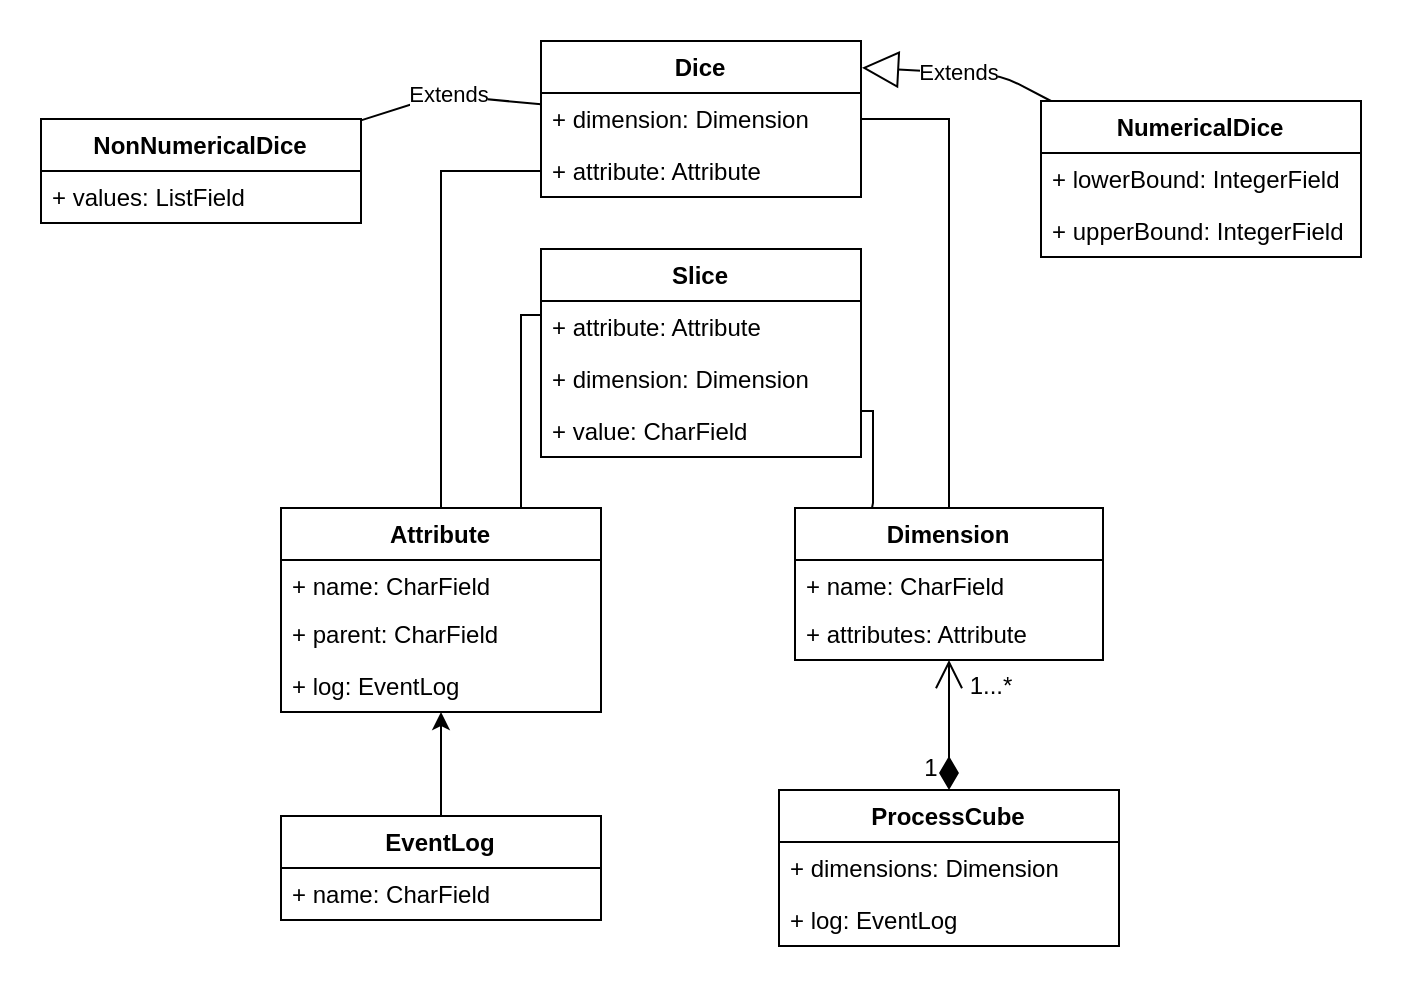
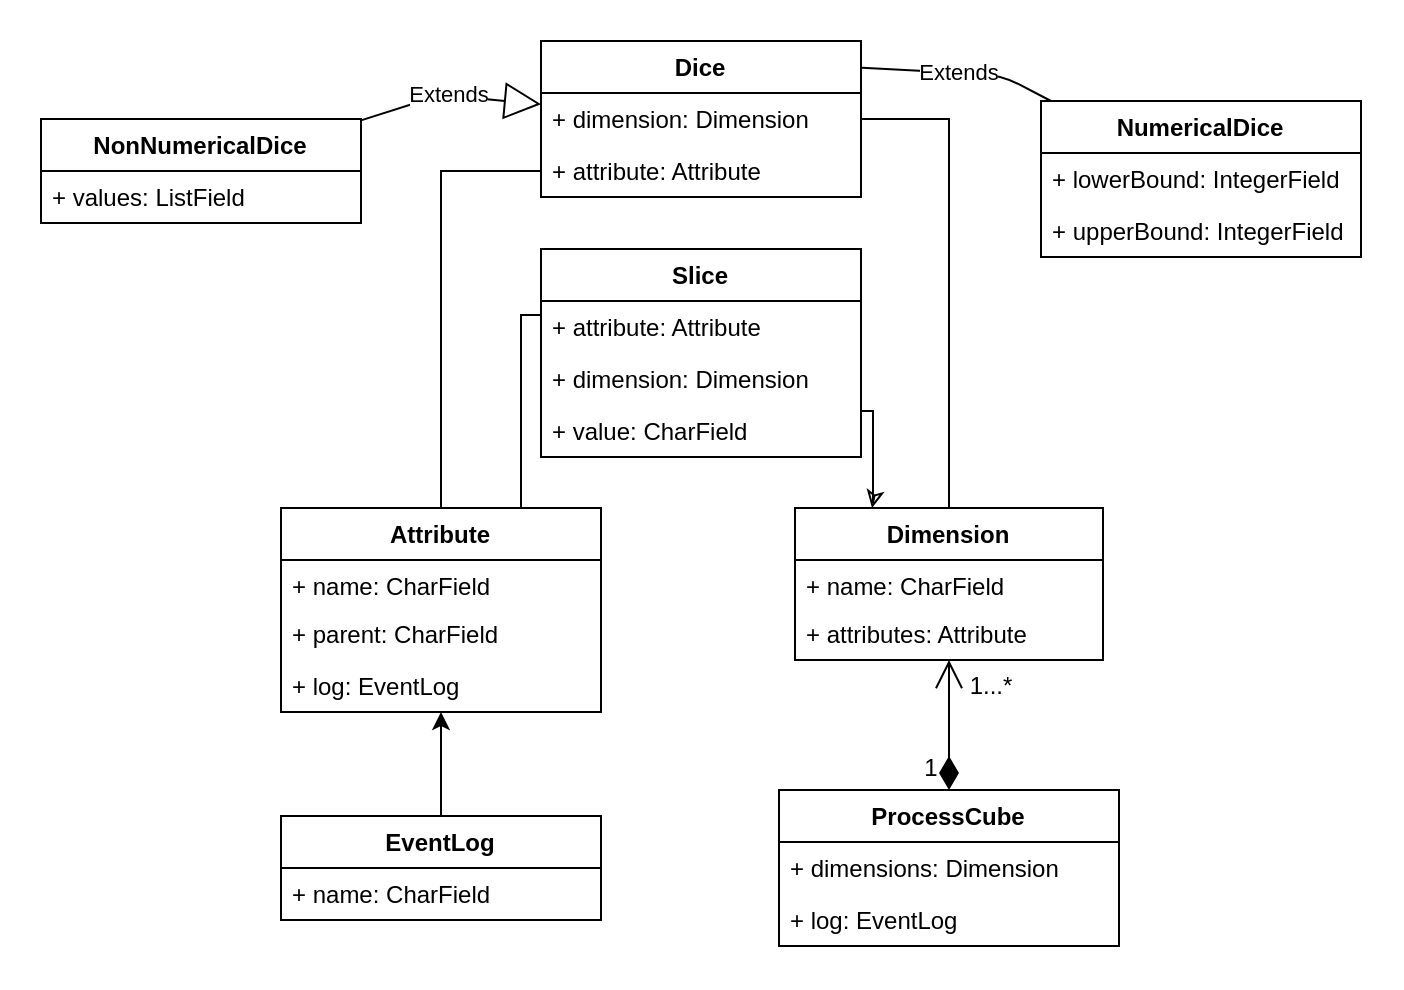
(899, 70) -> (881, 69)
(520, 102) -> (503, 101)
(873, 498) -> (873, 500)
